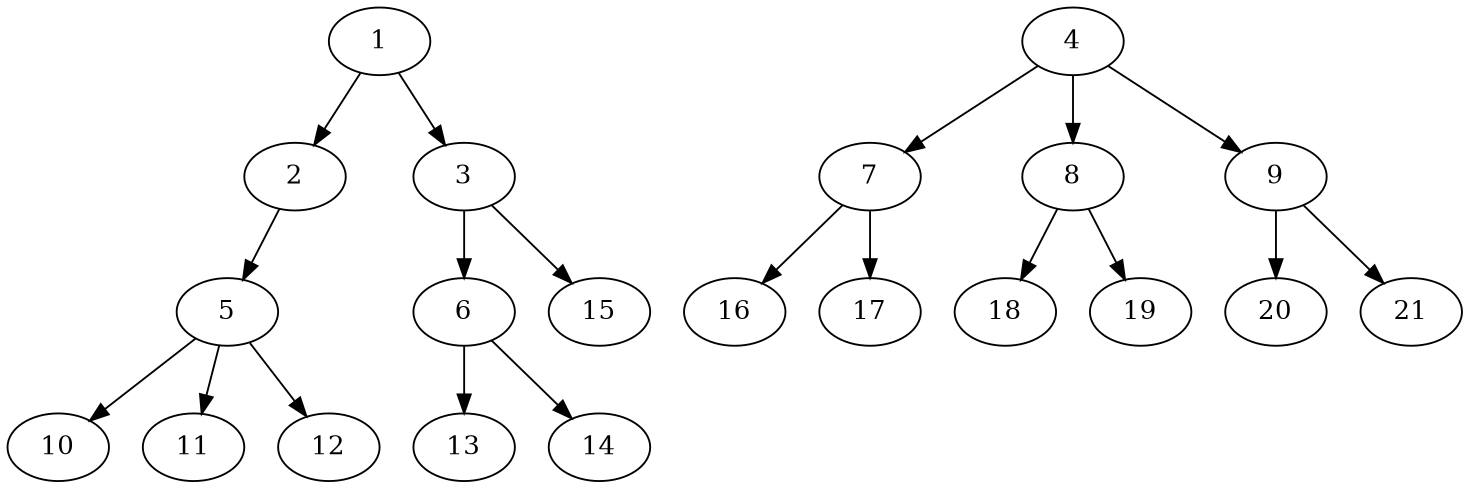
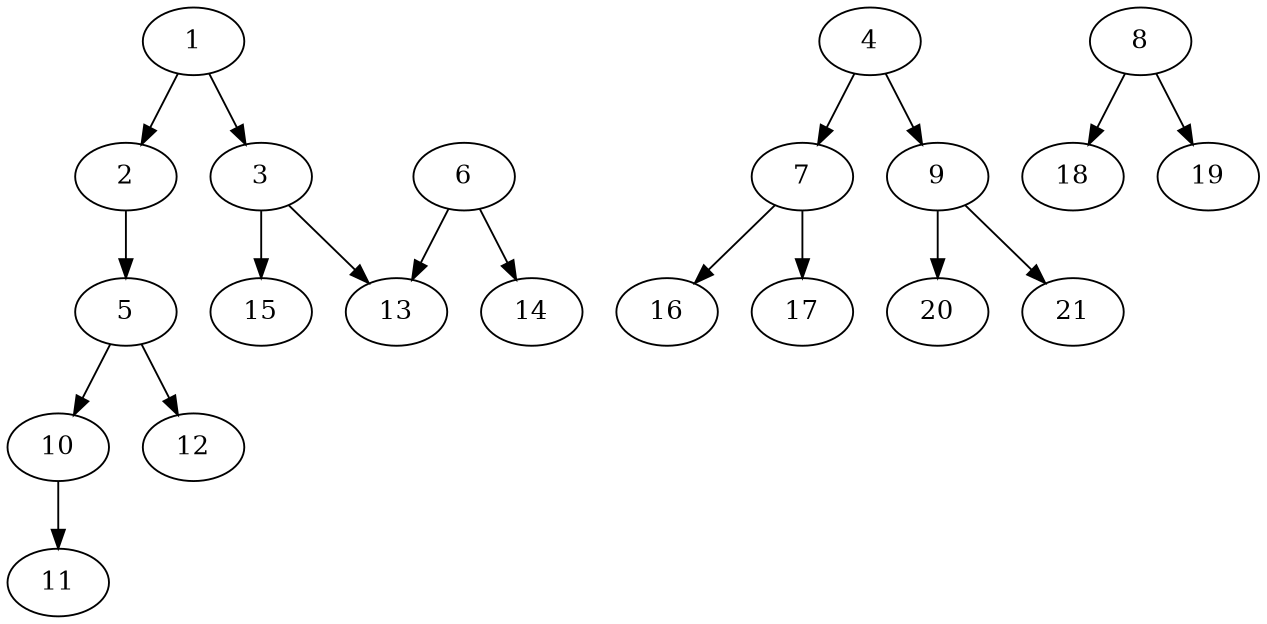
(1073, 100) -> none
(464, 235) -> (322, 238)
(213, 370) -> (58, 506)
